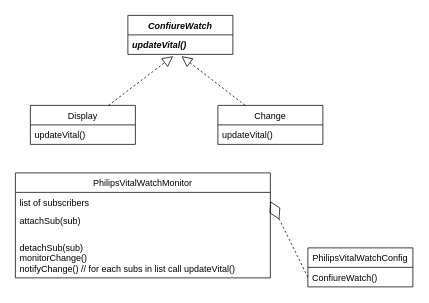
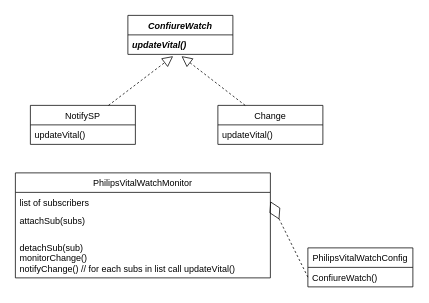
(83, 116) -> (83, 116)
(55, 221) -> (57, 221)
